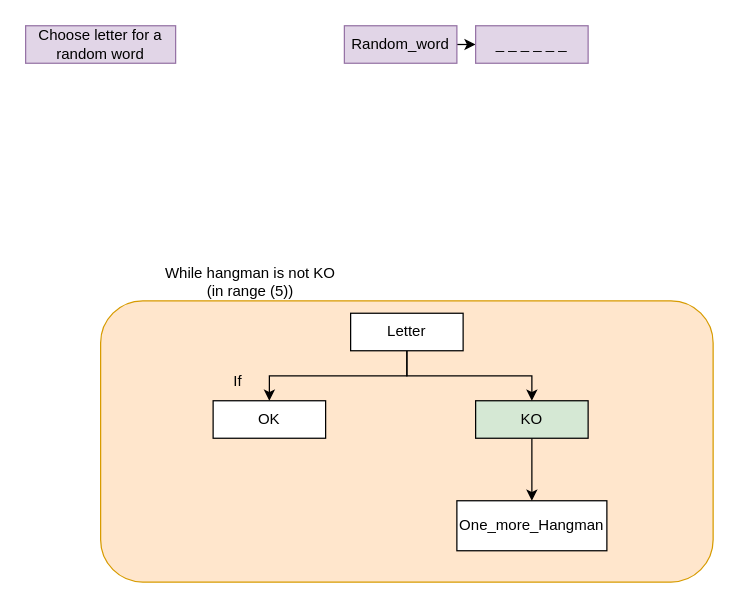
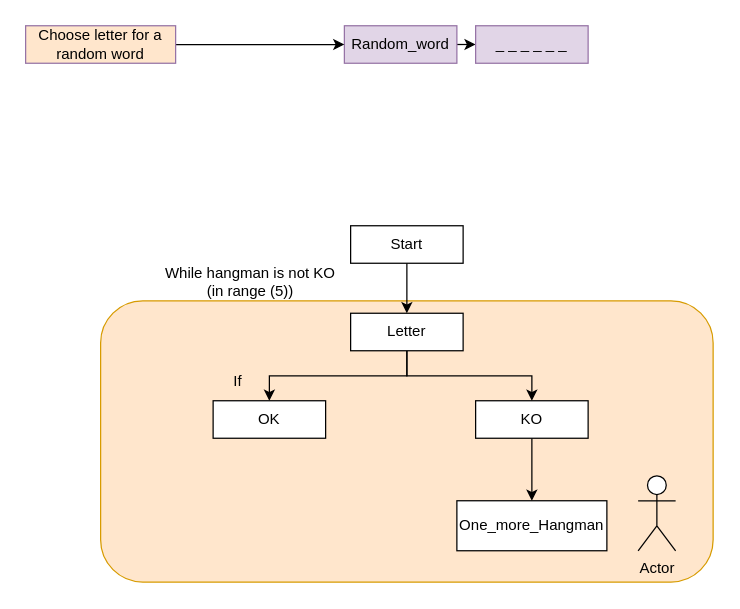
(101, 44) -> (101, 44)
none -> (256, 44)
none -> (407, 244)
none -> (407, 284)
(532, 419) -> (532, 419)
none -> (657, 513)
